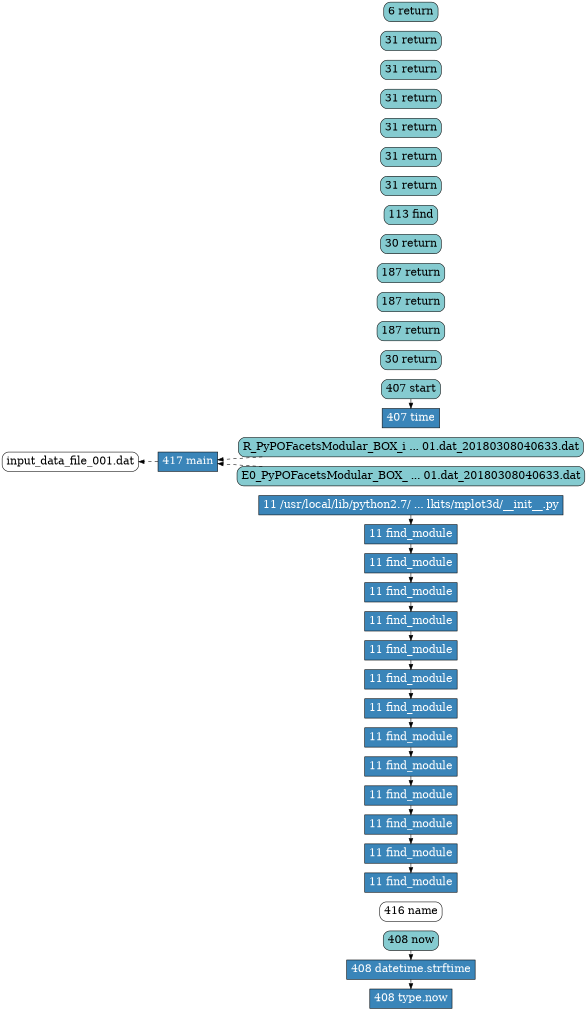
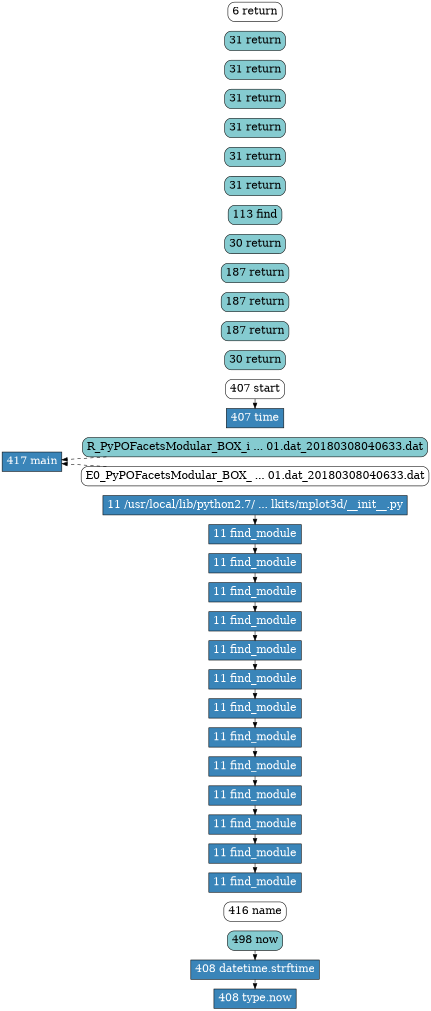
(411, 12) -> (255, 12)
(411, 389) -> (255, 389)
(70, 462) -> none
(411, 476) -> (255, 476)
(411, 941) -> (255, 941)
